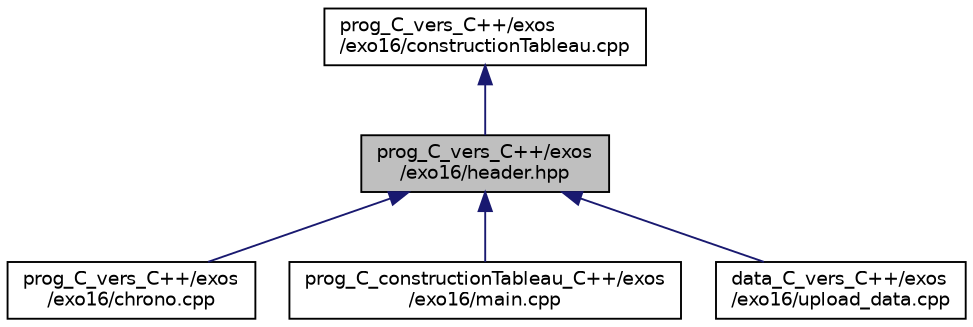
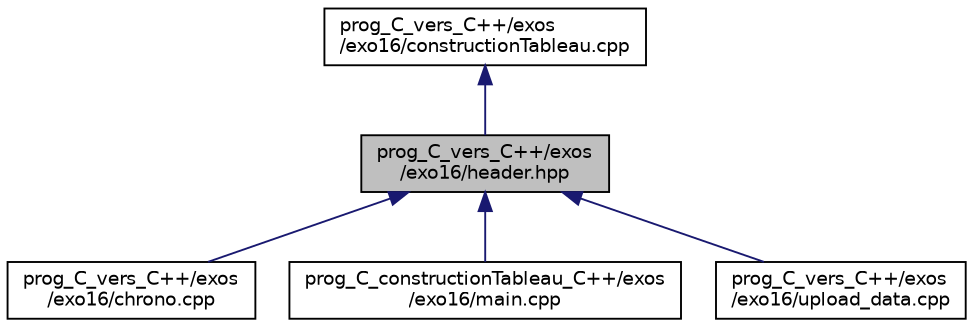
(841, 290) -> (841, 290)
